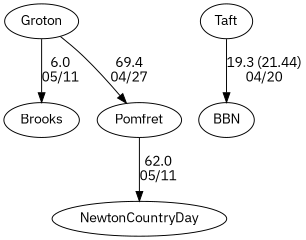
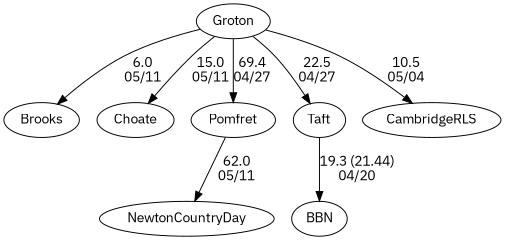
none -> (281, 64)
none -> (136, 120)
none -> (432, 120)
